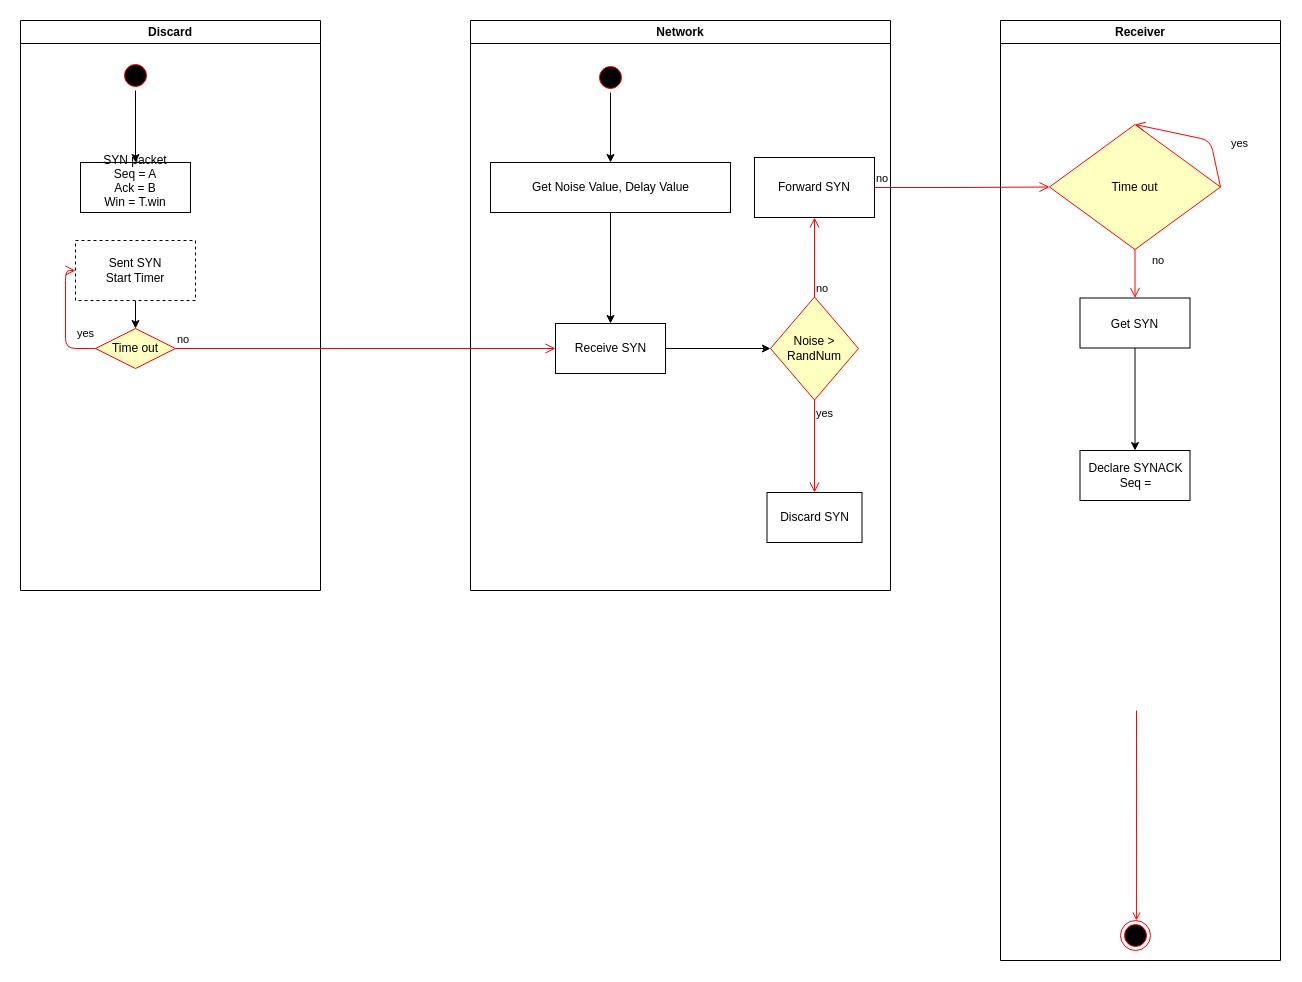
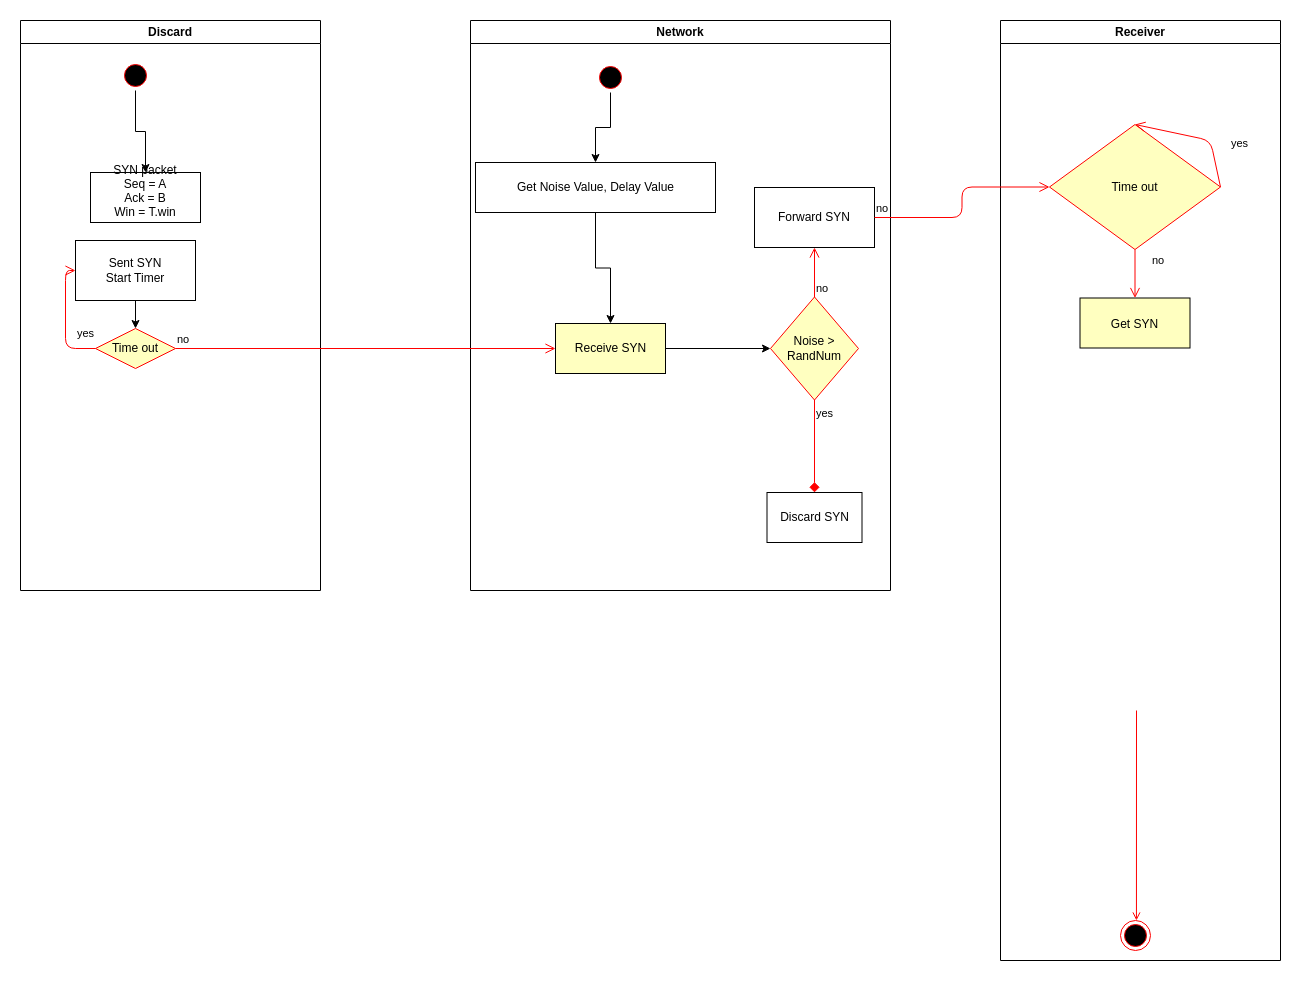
(136, 188) -> (146, 198)
(611, 188) -> (596, 188)
(815, 188) -> (815, 218)
(136, 271) -> (136, 271)
(1135, 323) -> (1135, 323)
(611, 349) -> (611, 349)
(1135, 396) -> none
(1135, 476) -> none
(815, 485) -> (815, 482)
